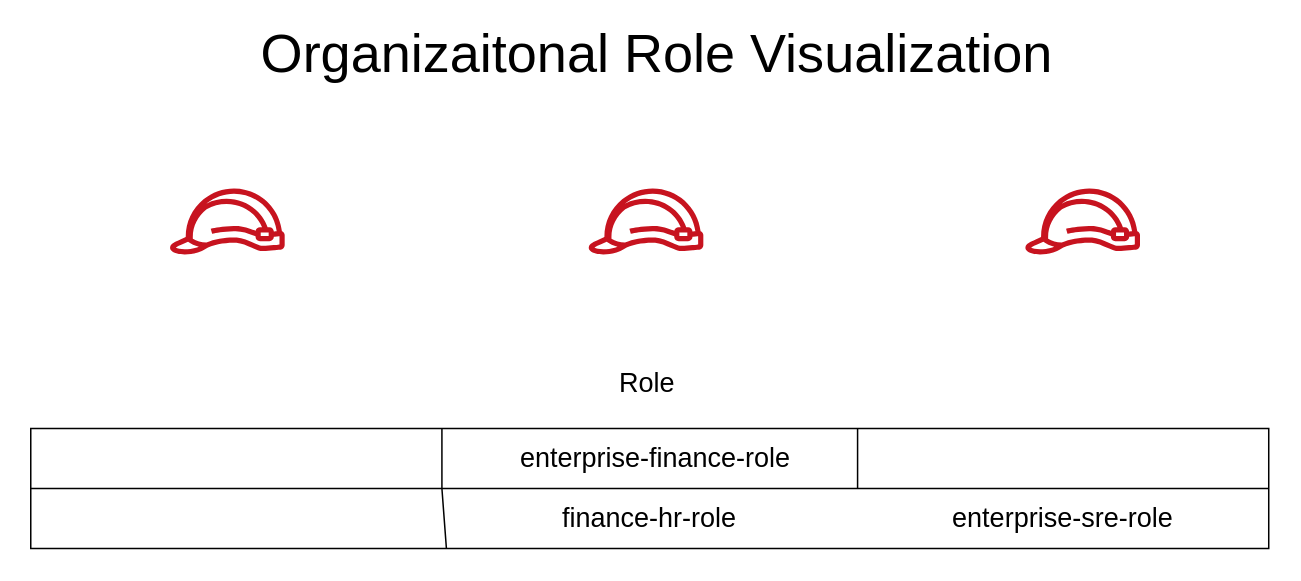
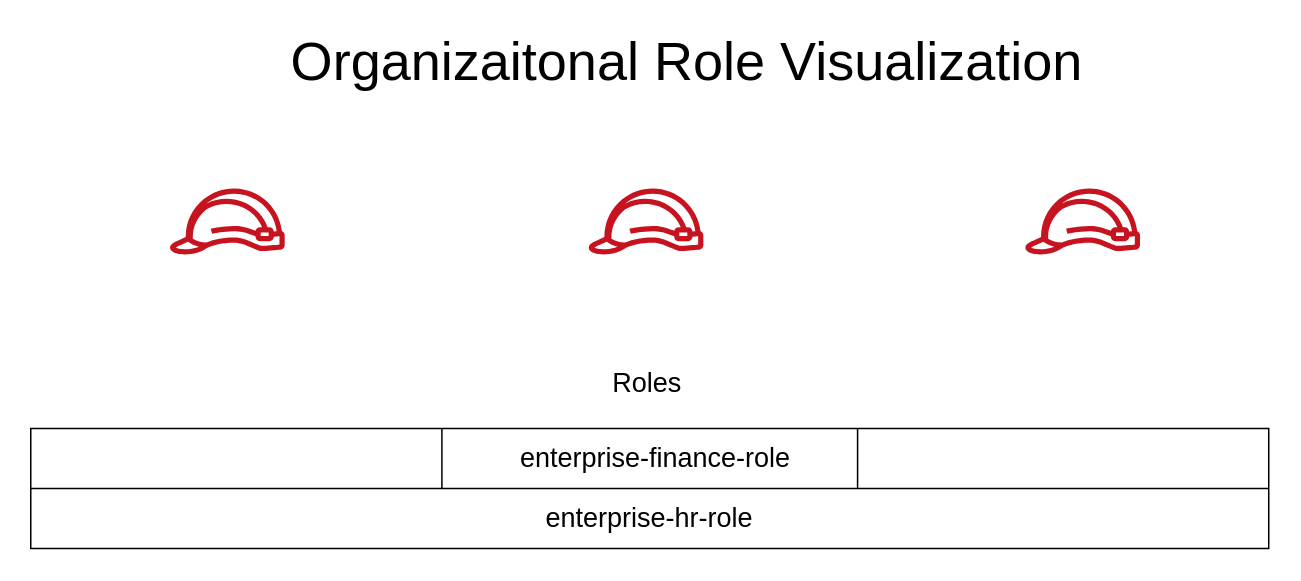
(656, 53) -> (686, 61)
(651, 383) -> (651, 383)
(650, 518) -> (650, 518)
(1063, 518) -> none
